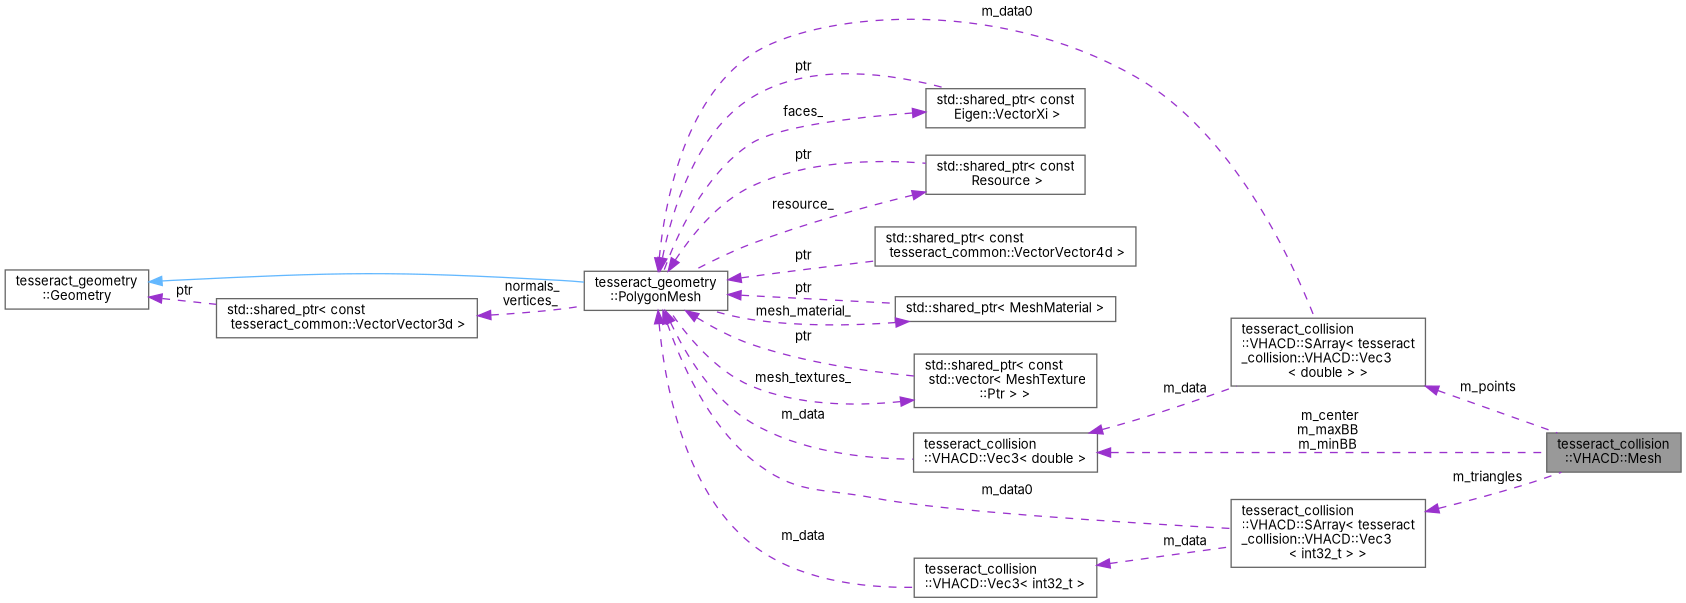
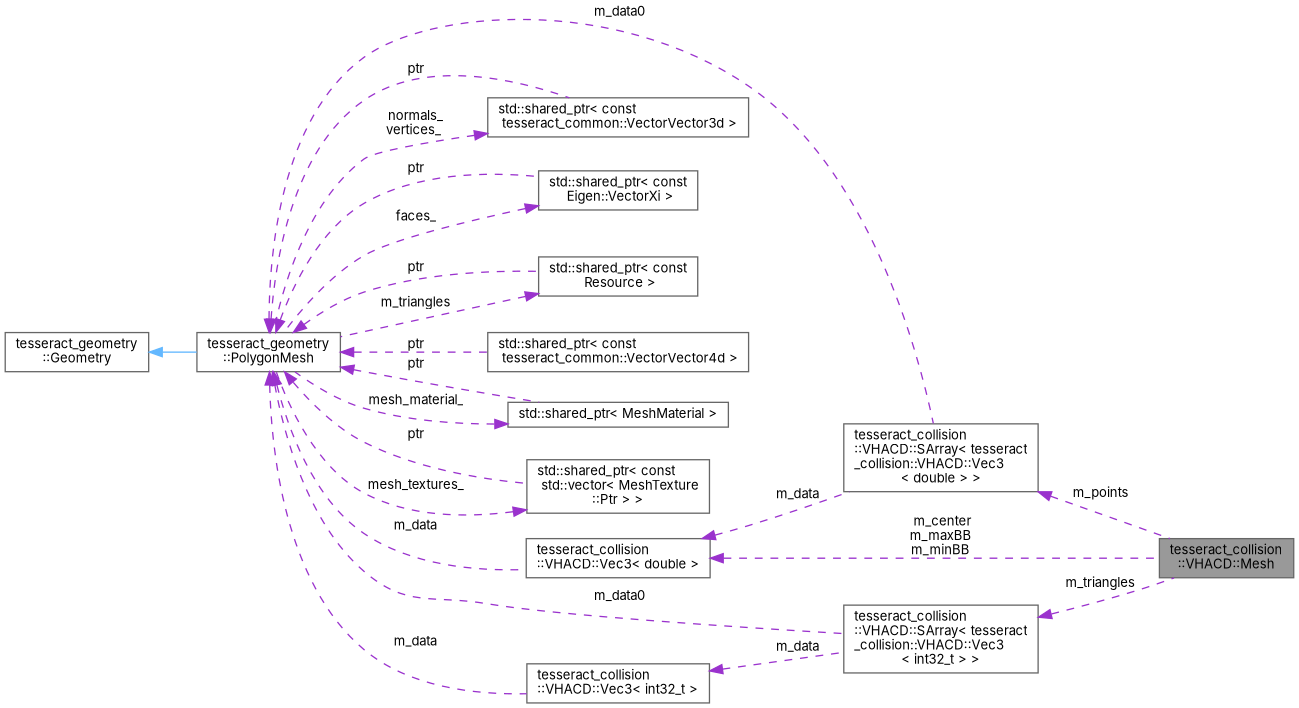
(801, 205) -> (414, 303)
(189, 301) -> (352, 111)
